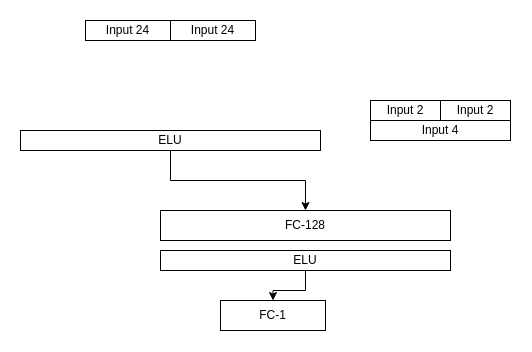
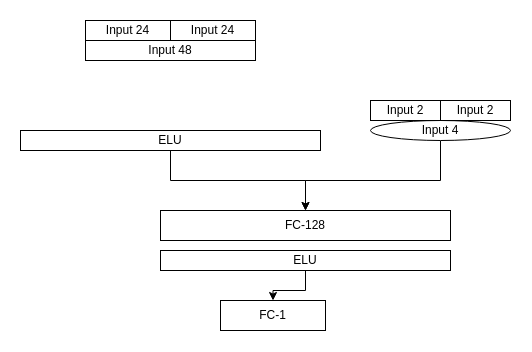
none -> (171, 51)
(441, 131) -> (441, 131)
none -> (395, 181)
